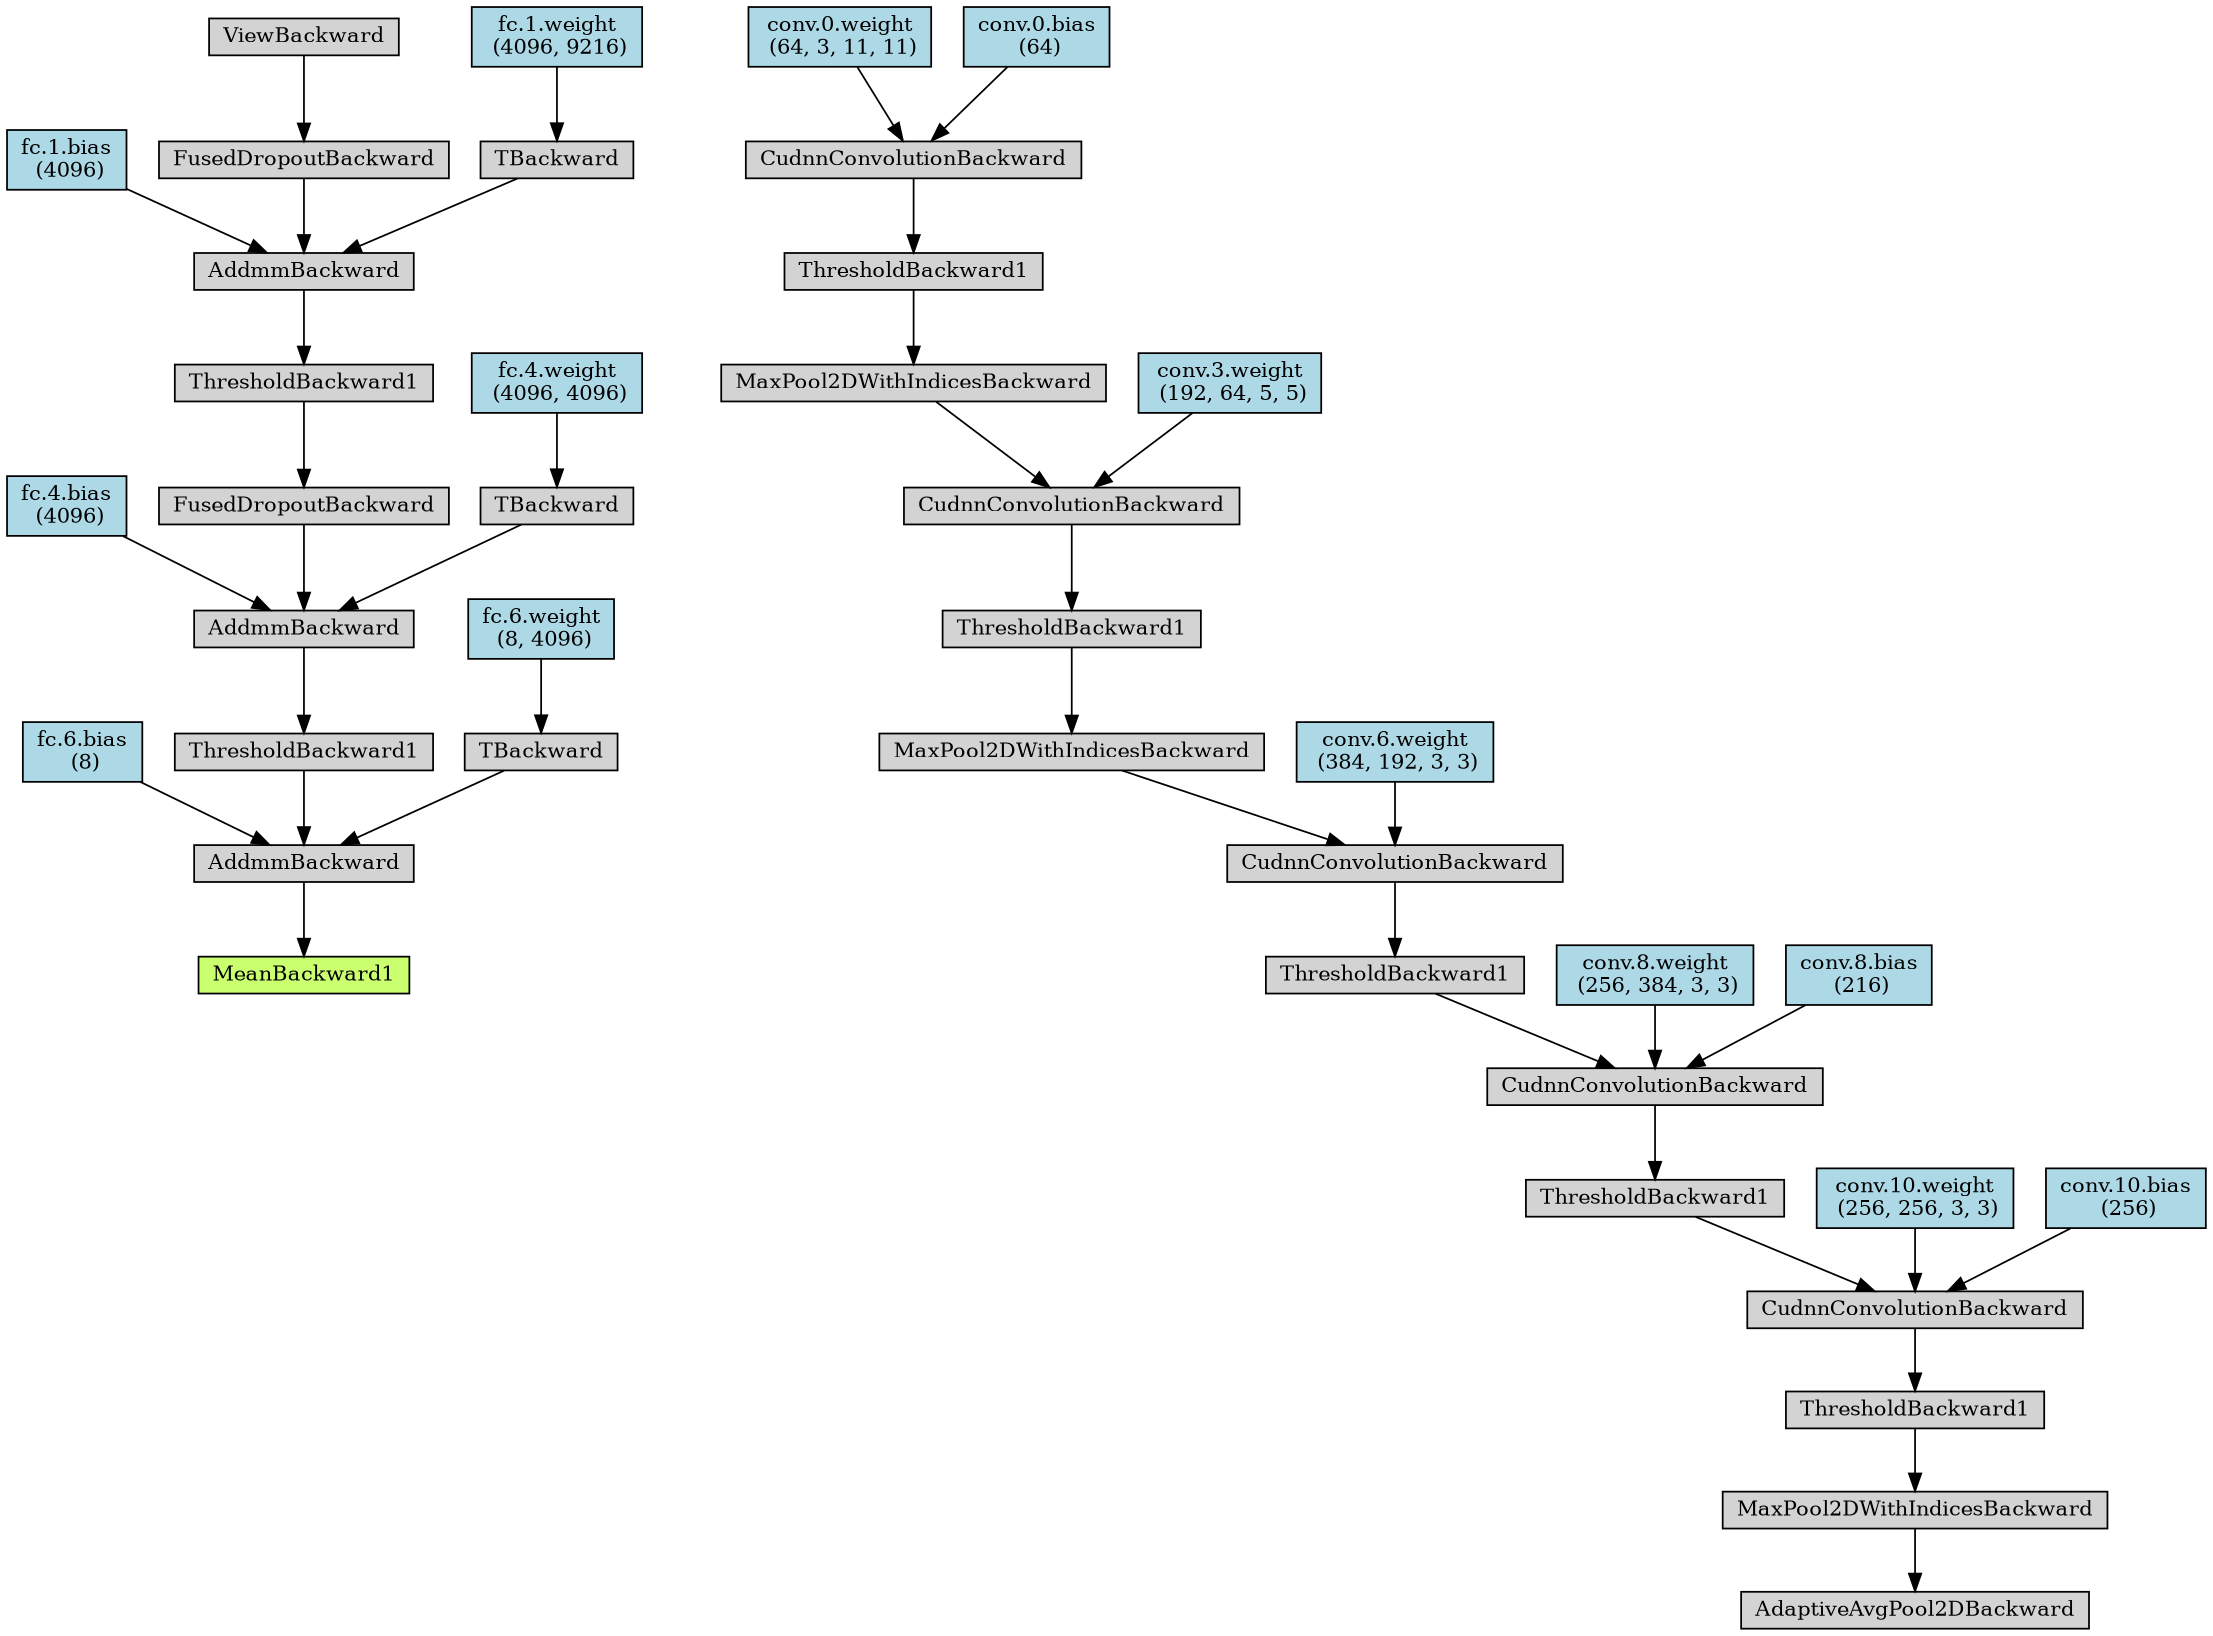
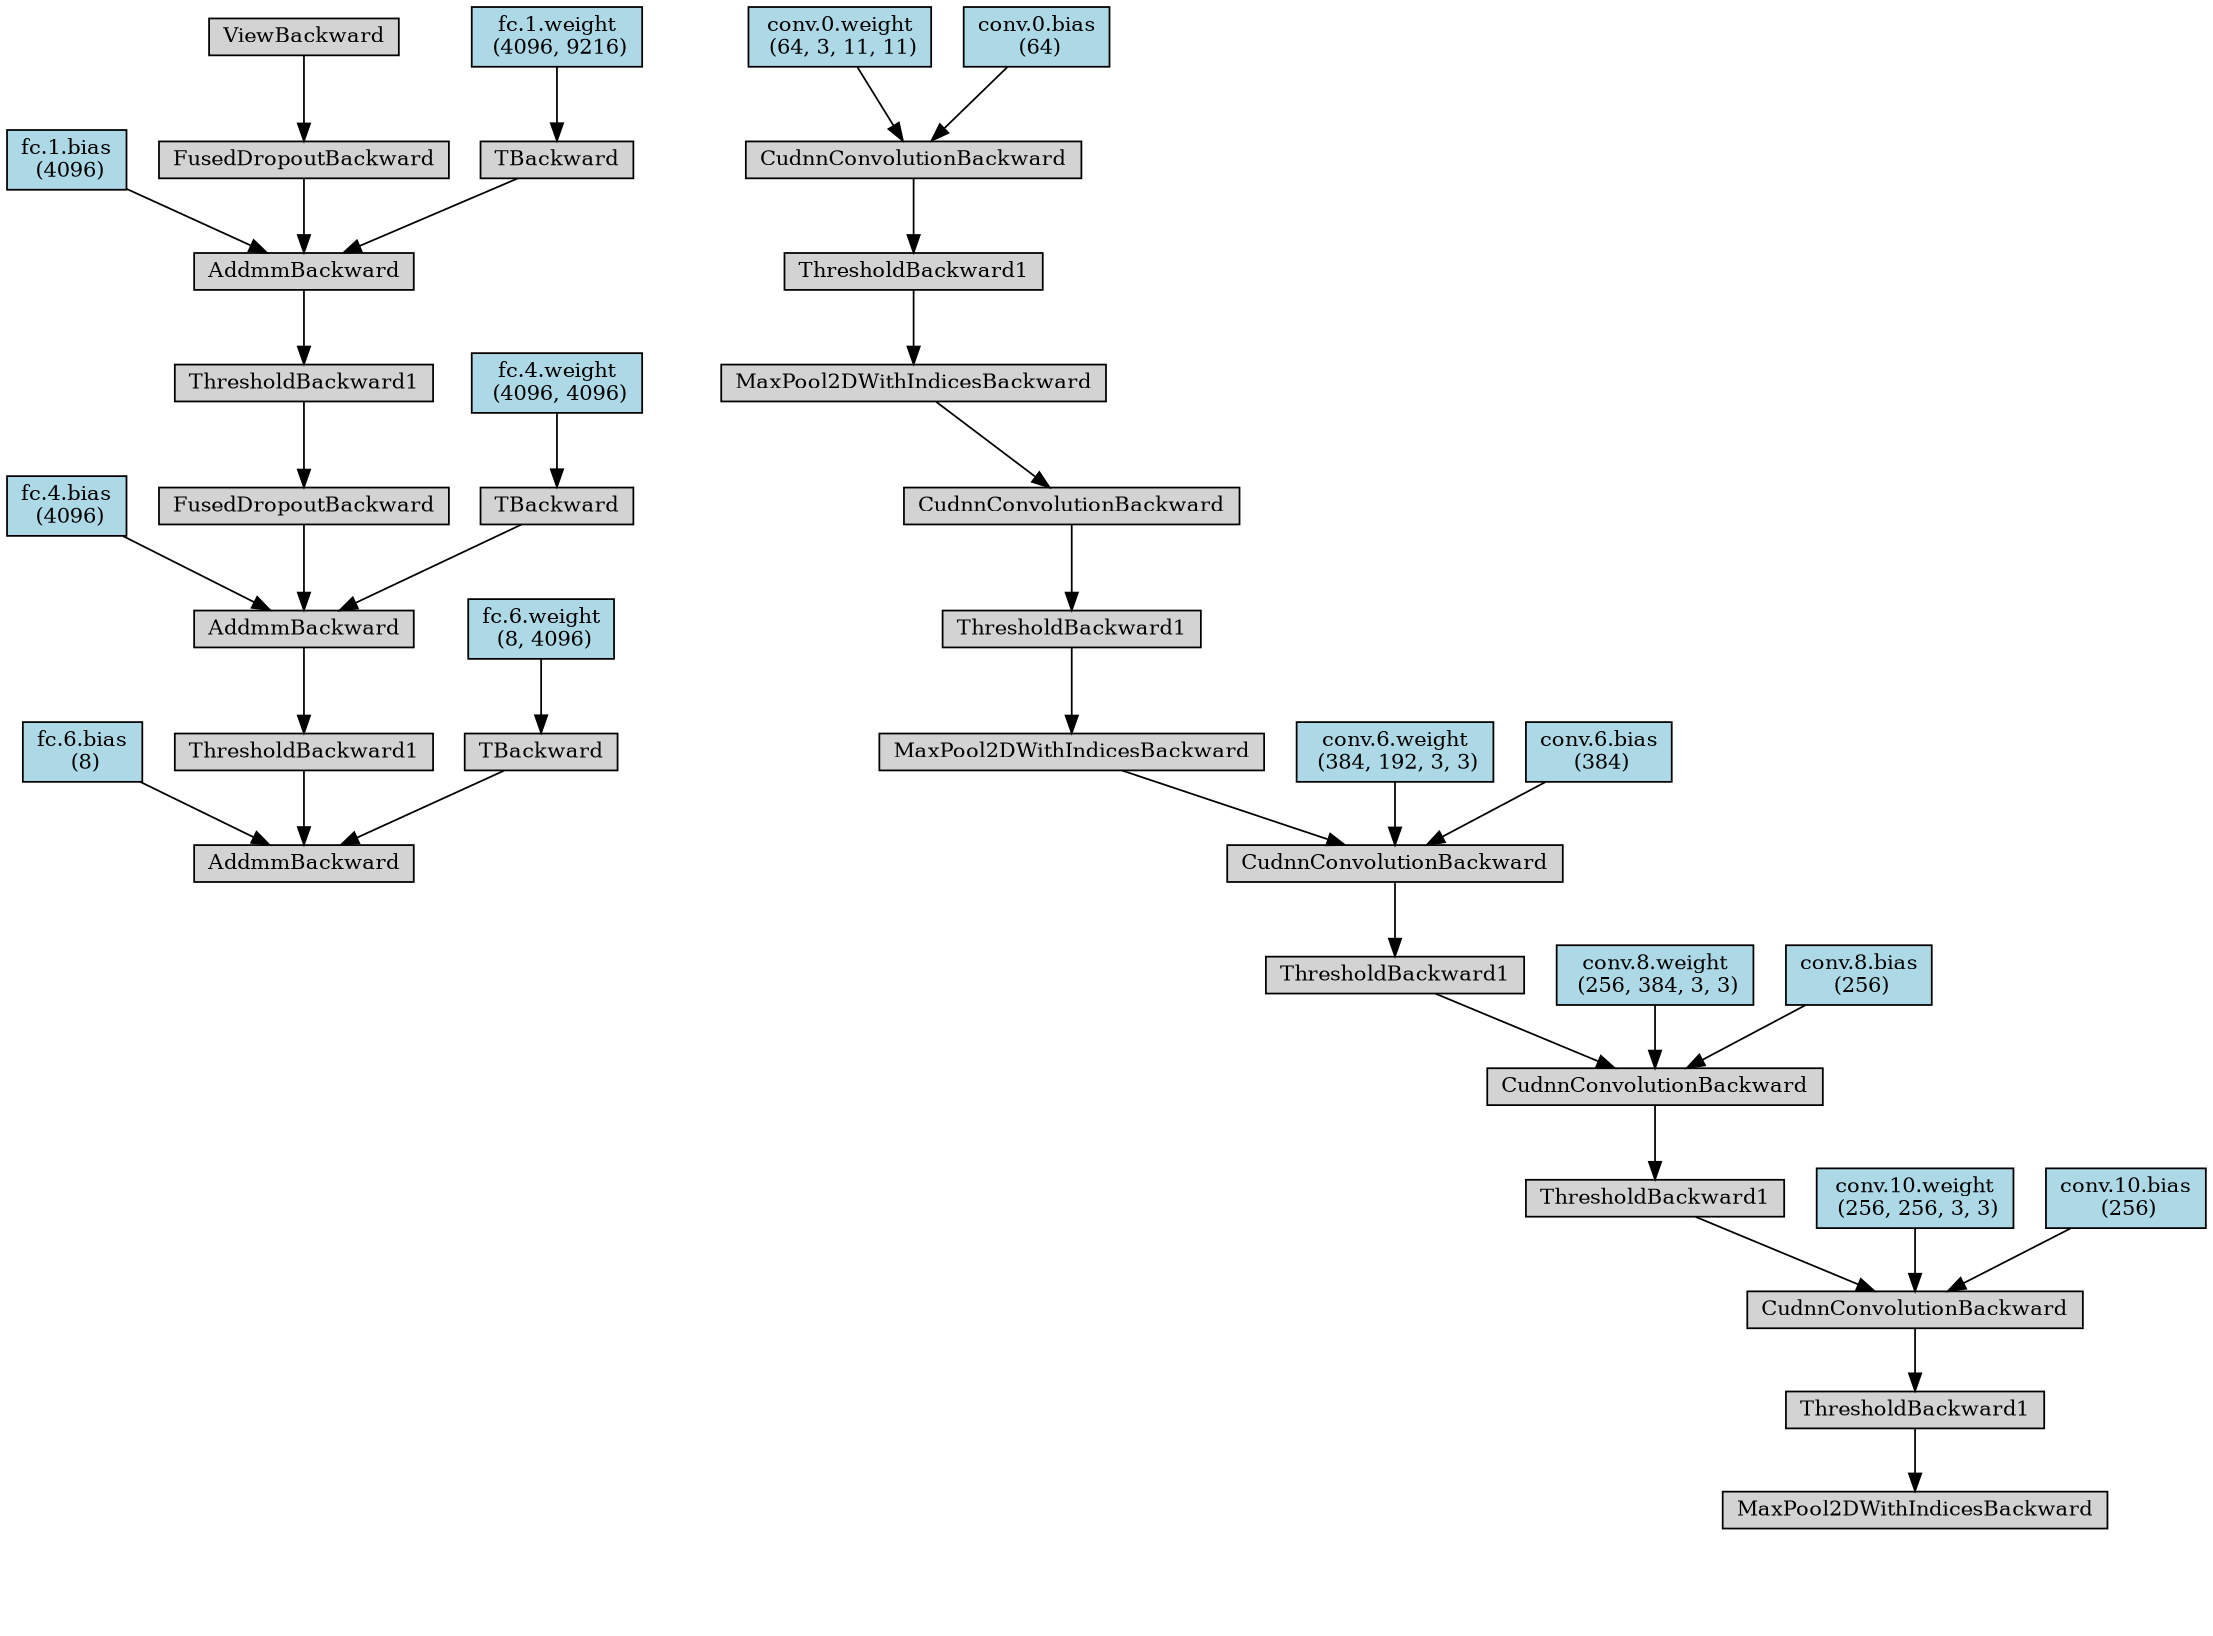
(1230, 383) -> none
none -> (1599, 752)
(304, 975) -> none
(1859, 975) -> (1859, 975)
(1915, 1610) -> none
